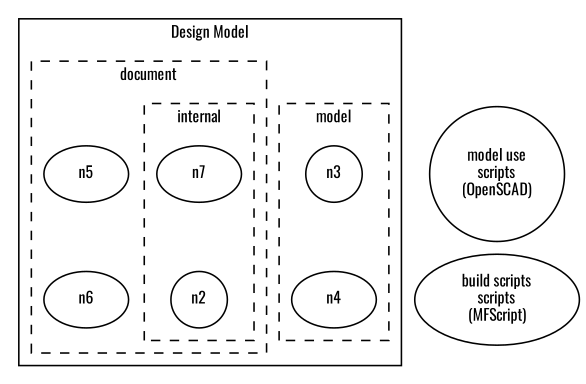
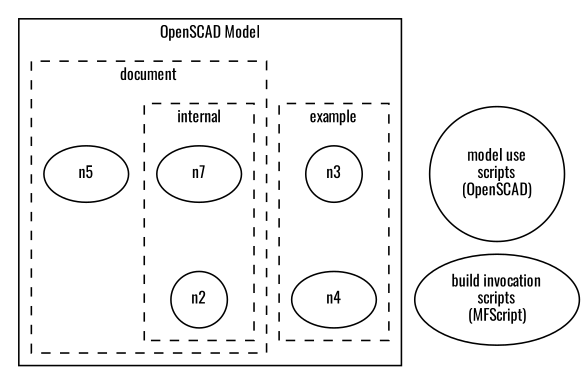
(210, 34) -> (210, 34)
(334, 118) -> (334, 118)
(86, 300) -> none
(497, 300) -> (497, 300)
